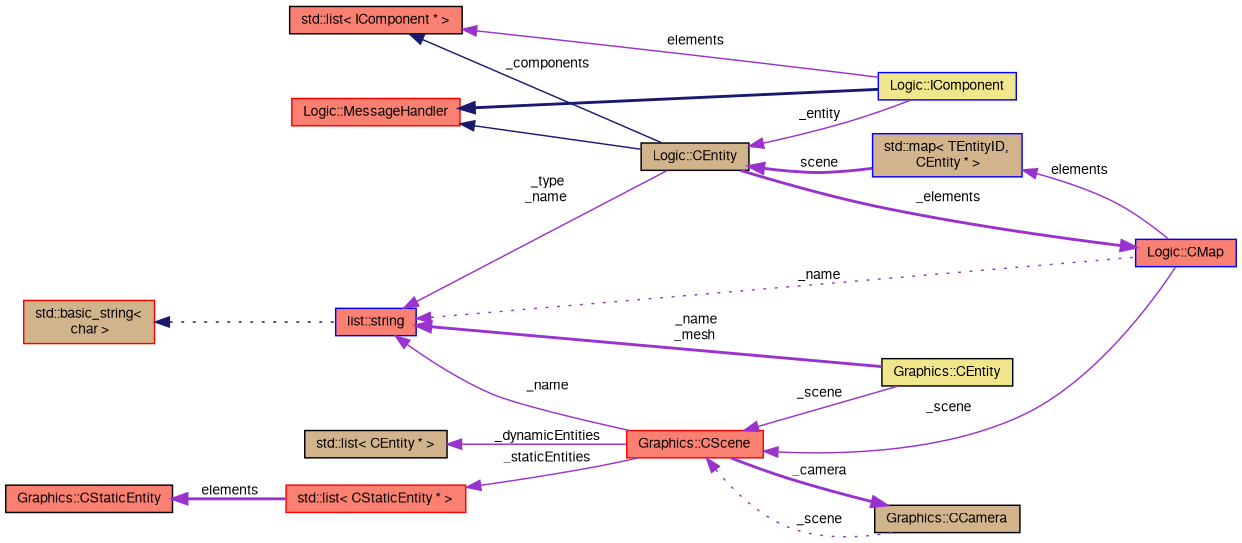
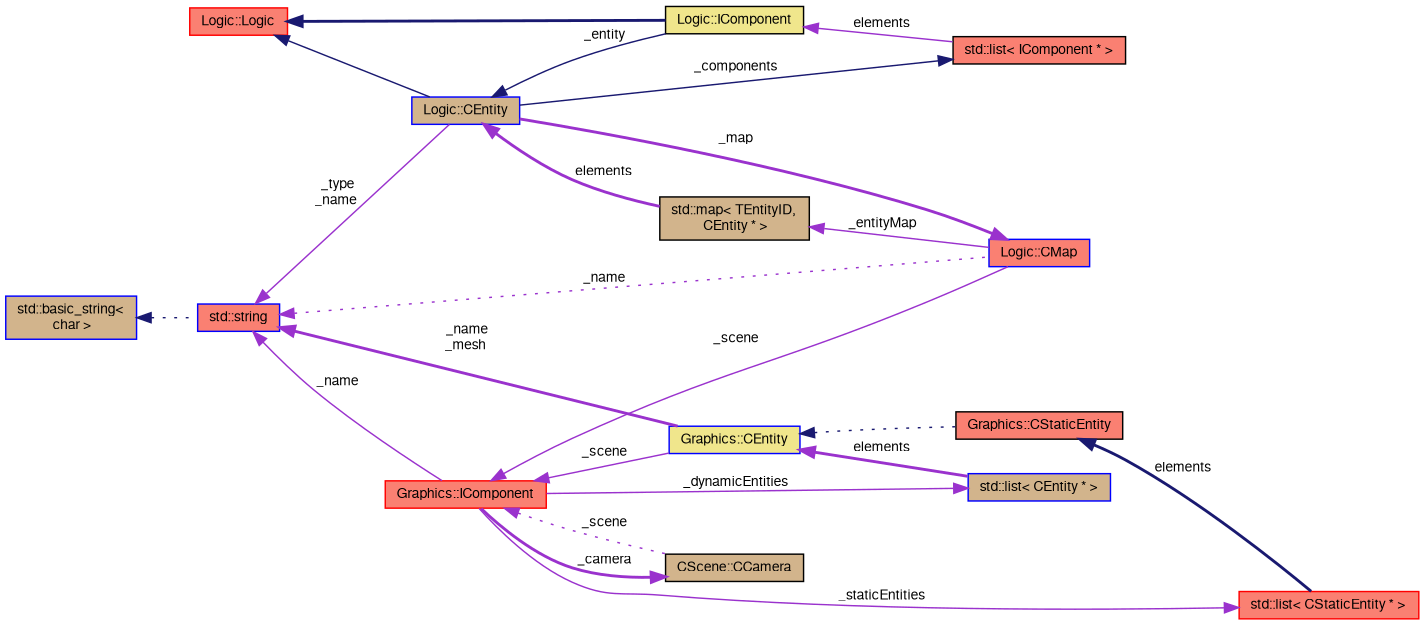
(678, 53) -> (885, 35)
(947, 86) -> (735, 20)
(376, 112) -> (239, 22)
(838, 125) -> (584, 56)
(947, 155) -> (735, 218)
(695, 157) -> (466, 111)
(818, 163) -> (603, 172)
(1079, 170) -> (881, 224)
(947, 198) -> (735, 139)
(89, 322) -> (71, 318)
(376, 322) -> (239, 318)
(947, 372) -> (735, 440)
none -> (885, 429)
(376, 444) -> (1039, 487)
(695, 444) -> (466, 494)
none -> (891, 464)
(236, 499) -> (1207, 511)
(947, 519) -> (735, 568)
